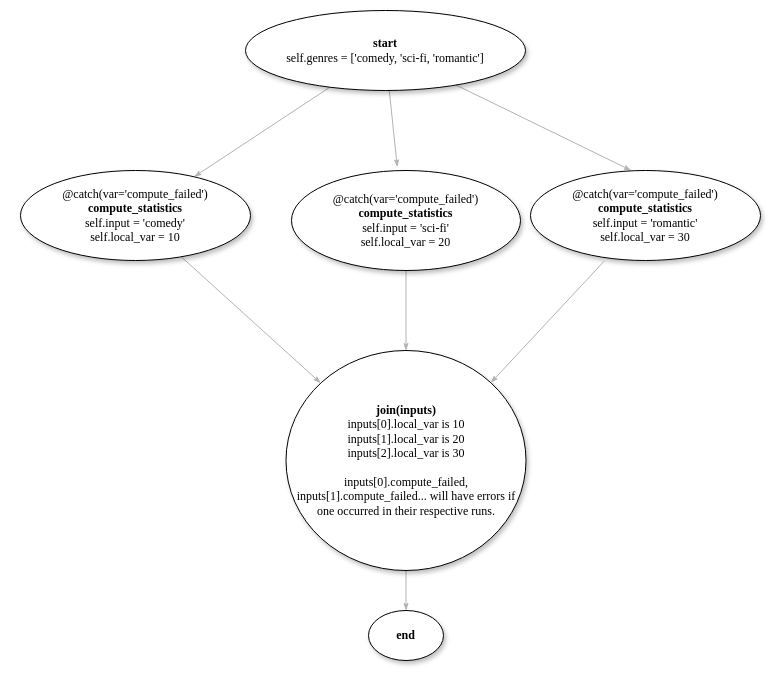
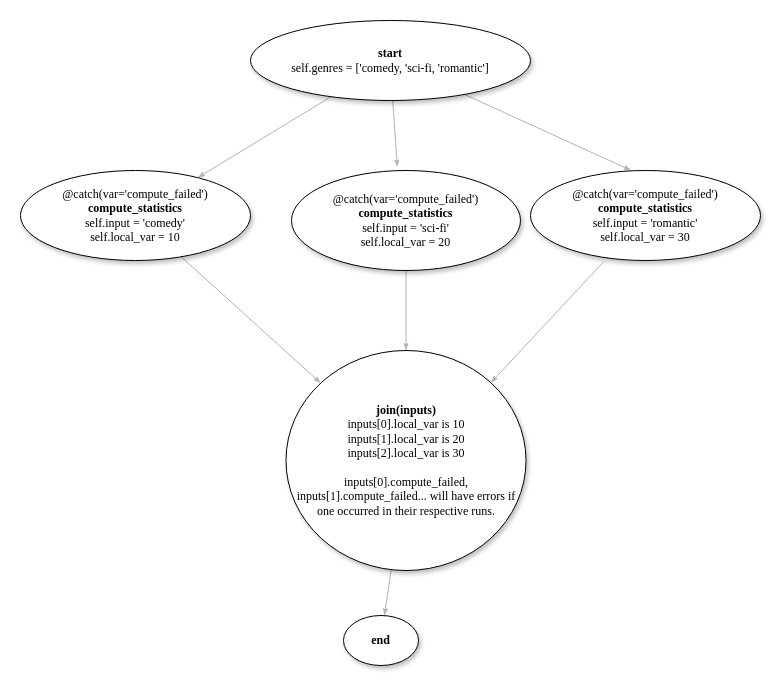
(386, 51) -> (391, 61)
(406, 636) -> (381, 641)
